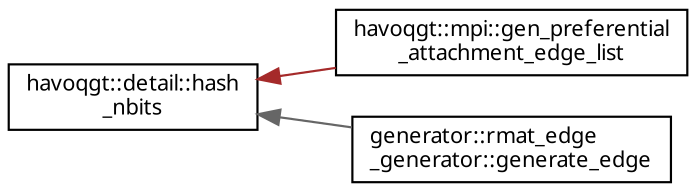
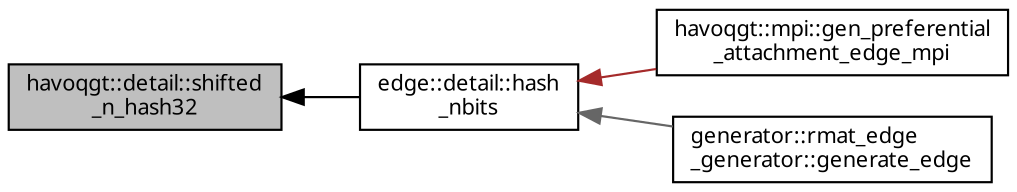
(512, 43) -> (832, 43)
(133, 97) -> (469, 97)
none -> (145, 97)
